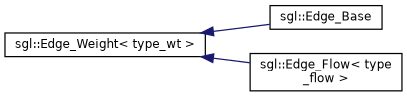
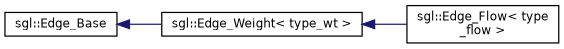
(242, 28) -> (146, 24)
